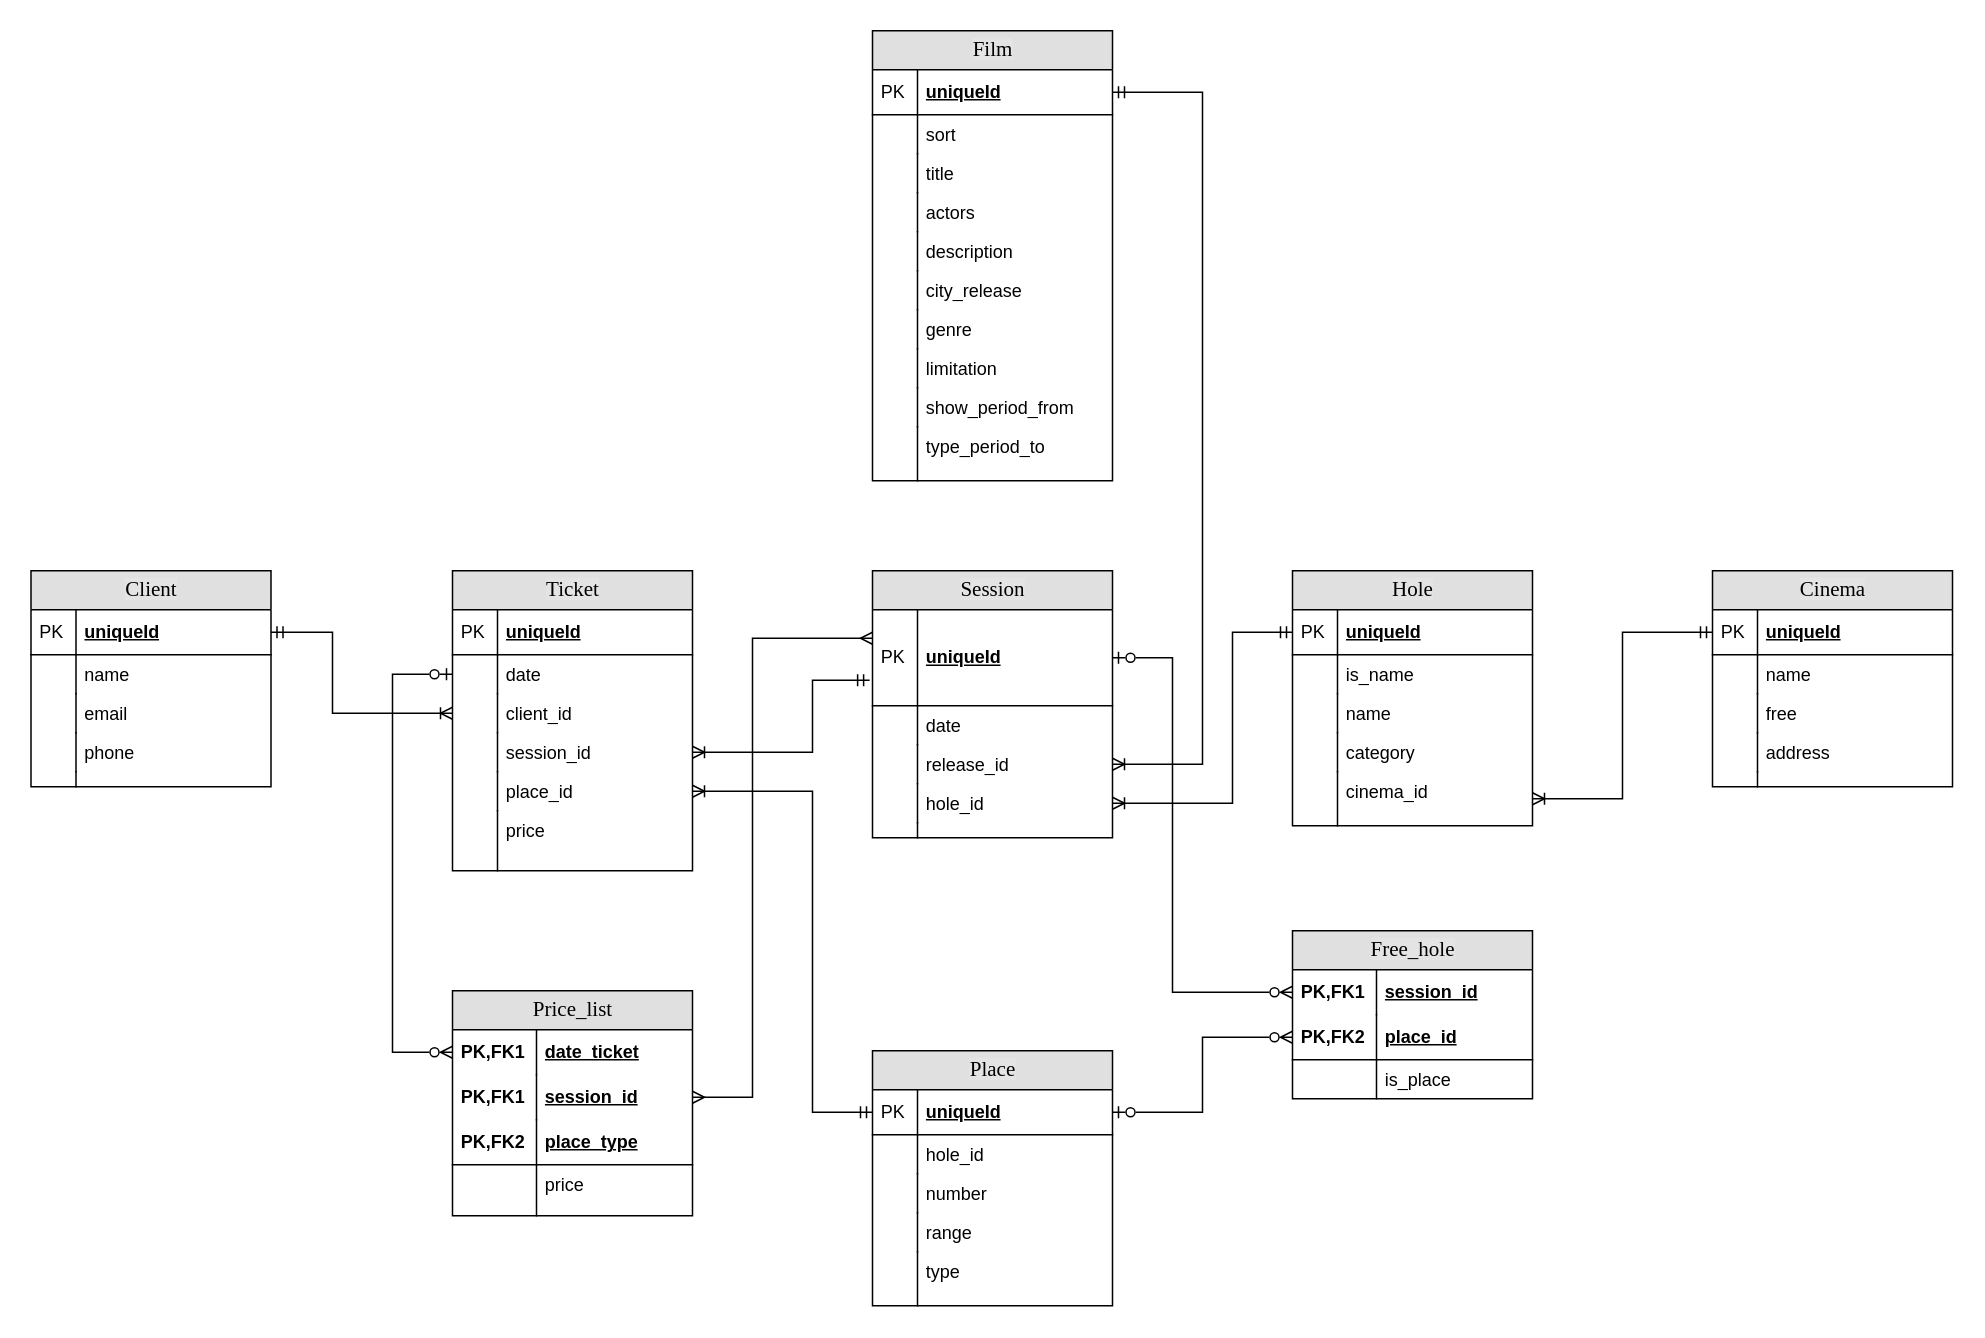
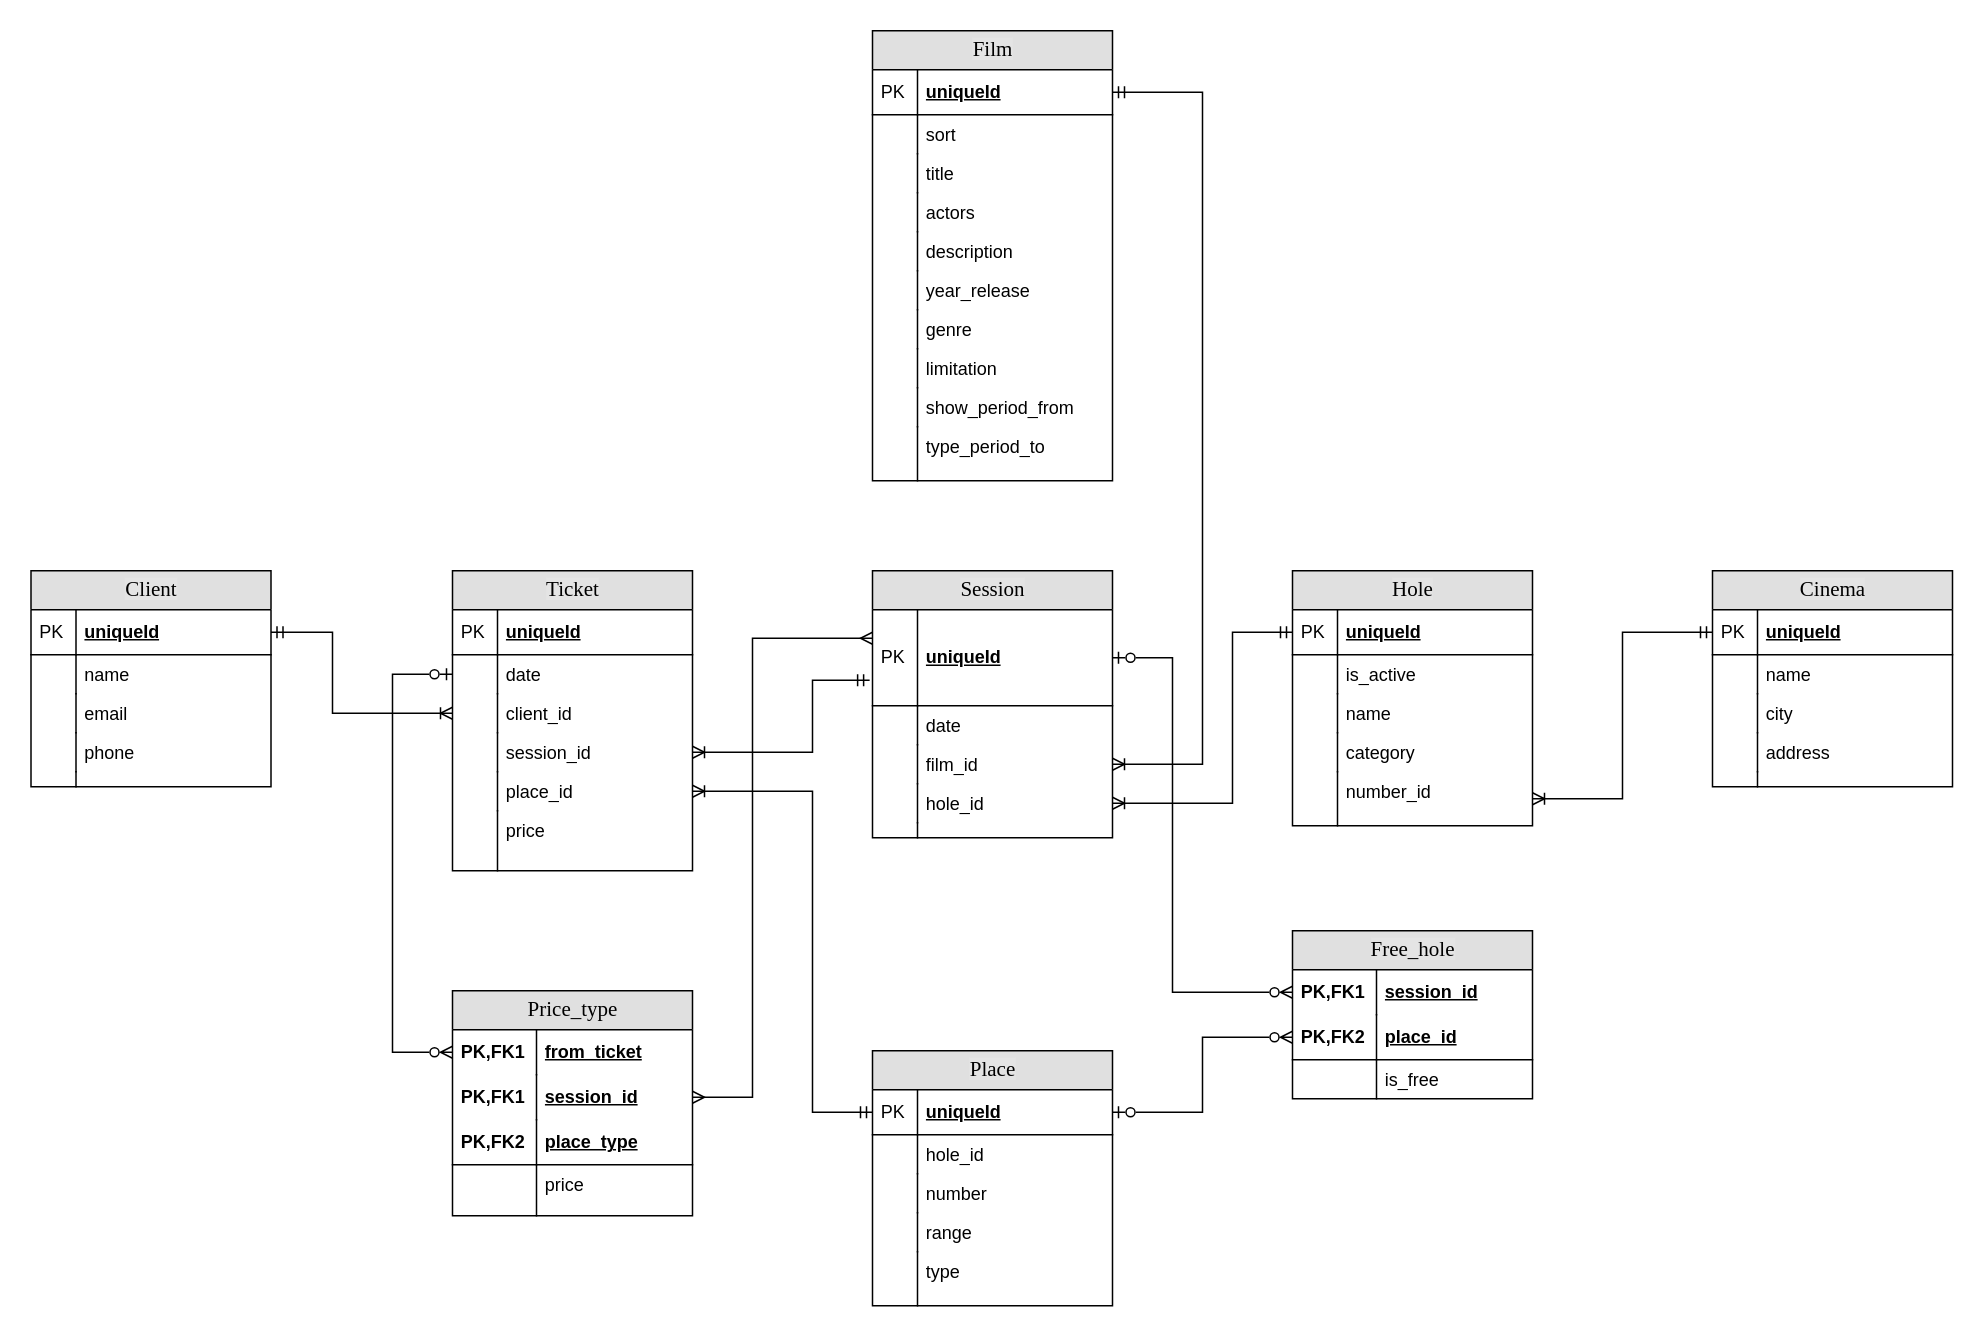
(982, 292) -> (984, 292)
(1379, 676) -> (1387, 676)
(1786, 715) -> (1784, 715)
(972, 766) -> (955, 766)
(1387, 793) -> (1389, 793)
(573, 1010) -> (573, 1010)
(598, 1052) -> (598, 1052)
(1421, 1081) -> (1418, 1081)
